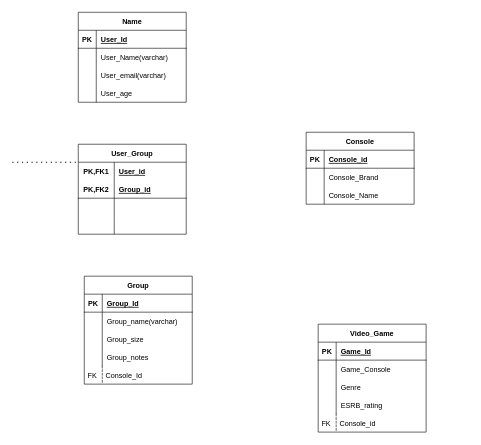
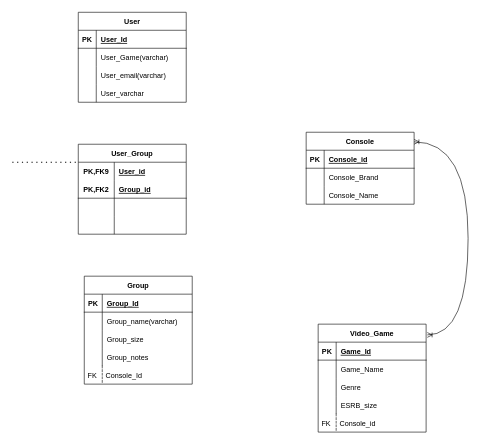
(132, 22) -> (132, 22)
(137, 58) -> (137, 58)
(117, 94) -> (125, 94)
(96, 172) -> (96, 172)
none -> (459, 175)
(364, 370) -> (359, 370)
(362, 406) -> (358, 406)
